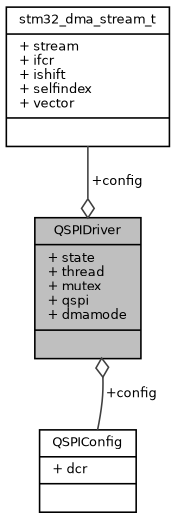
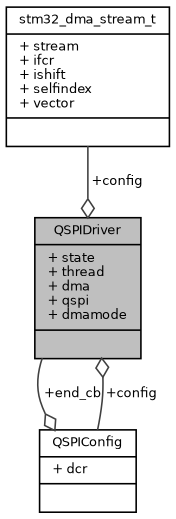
(74, 287) -> (70, 287)
none -> (38, 386)
